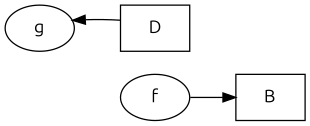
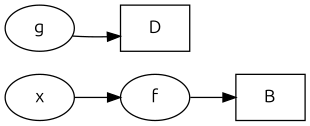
(103, 20) -> (90, 37)
none -> (40, 97)
